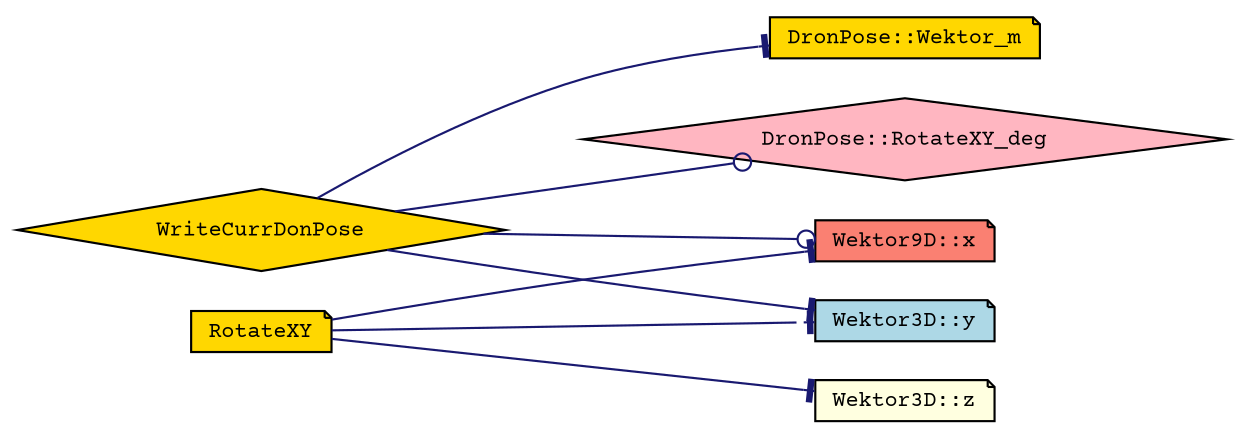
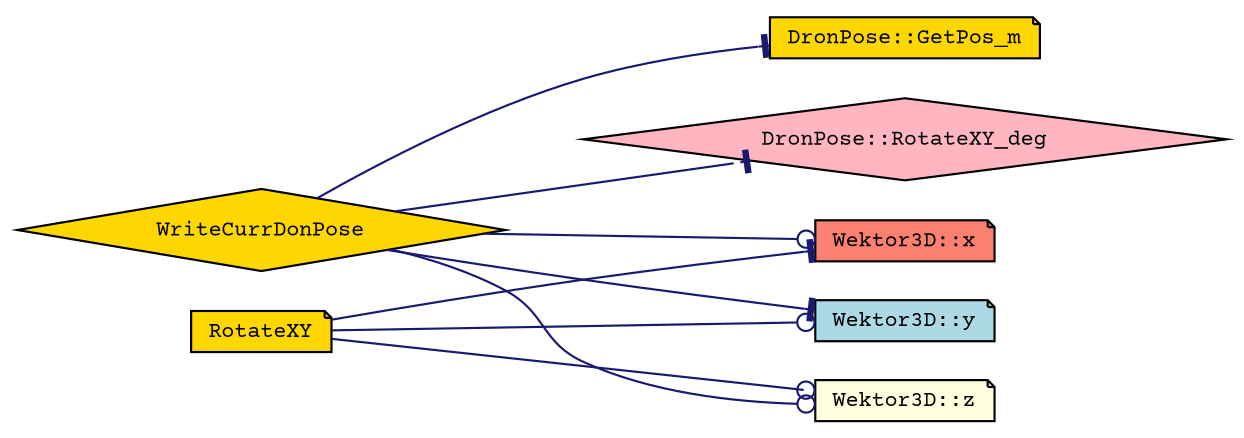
(905, 38) -> (905, 38)
(564, 187) -> (564, 187)
(905, 241) -> (905, 241)
(564, 326) -> (564, 326)
none -> (561, 347)
(568, 364) -> (556, 363)
